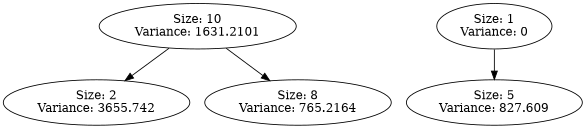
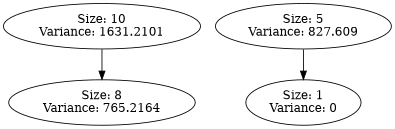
(494, 60) -> (303, 60)
(97, 103) -> none
